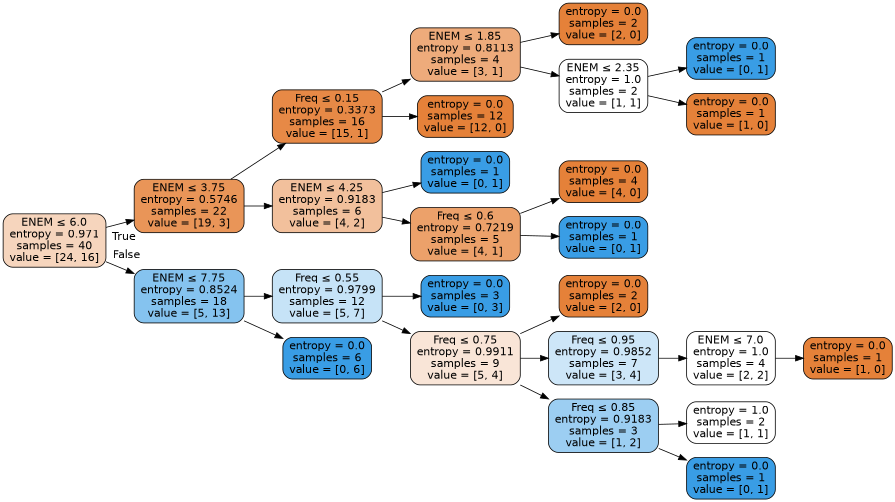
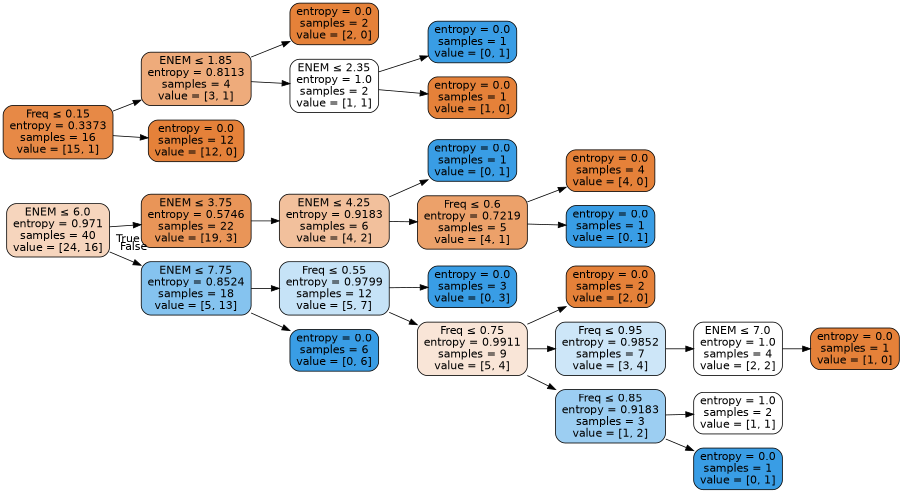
(255, 163) -> none
